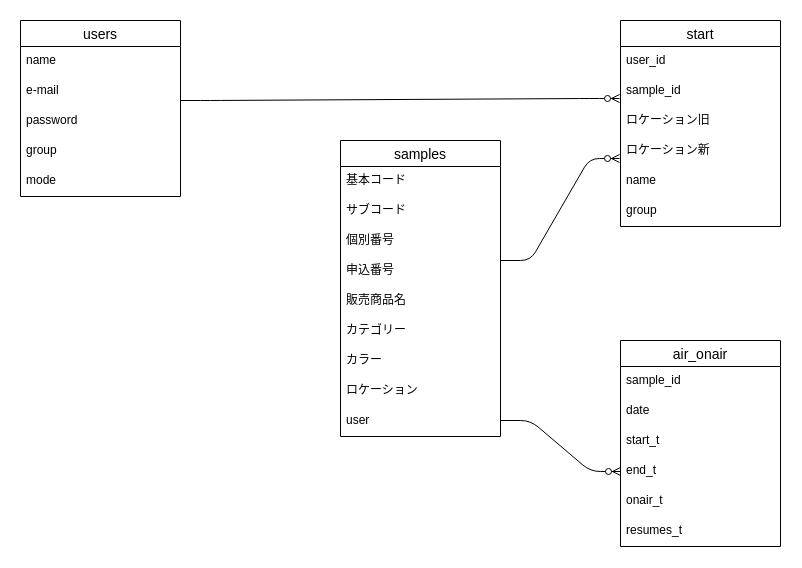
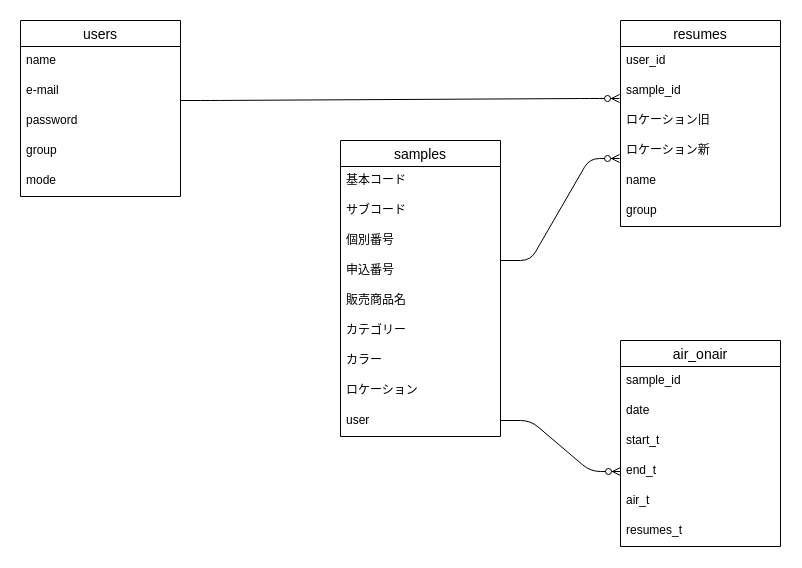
(700, 34) -> (700, 34)
(648, 500) -> (641, 500)
